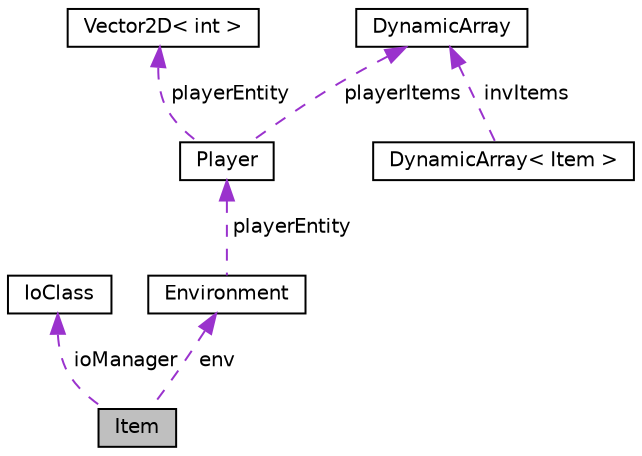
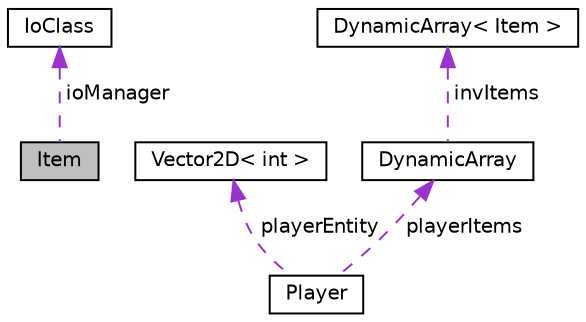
(477, 104) -> (448, 105)
(227, 295) -> none
